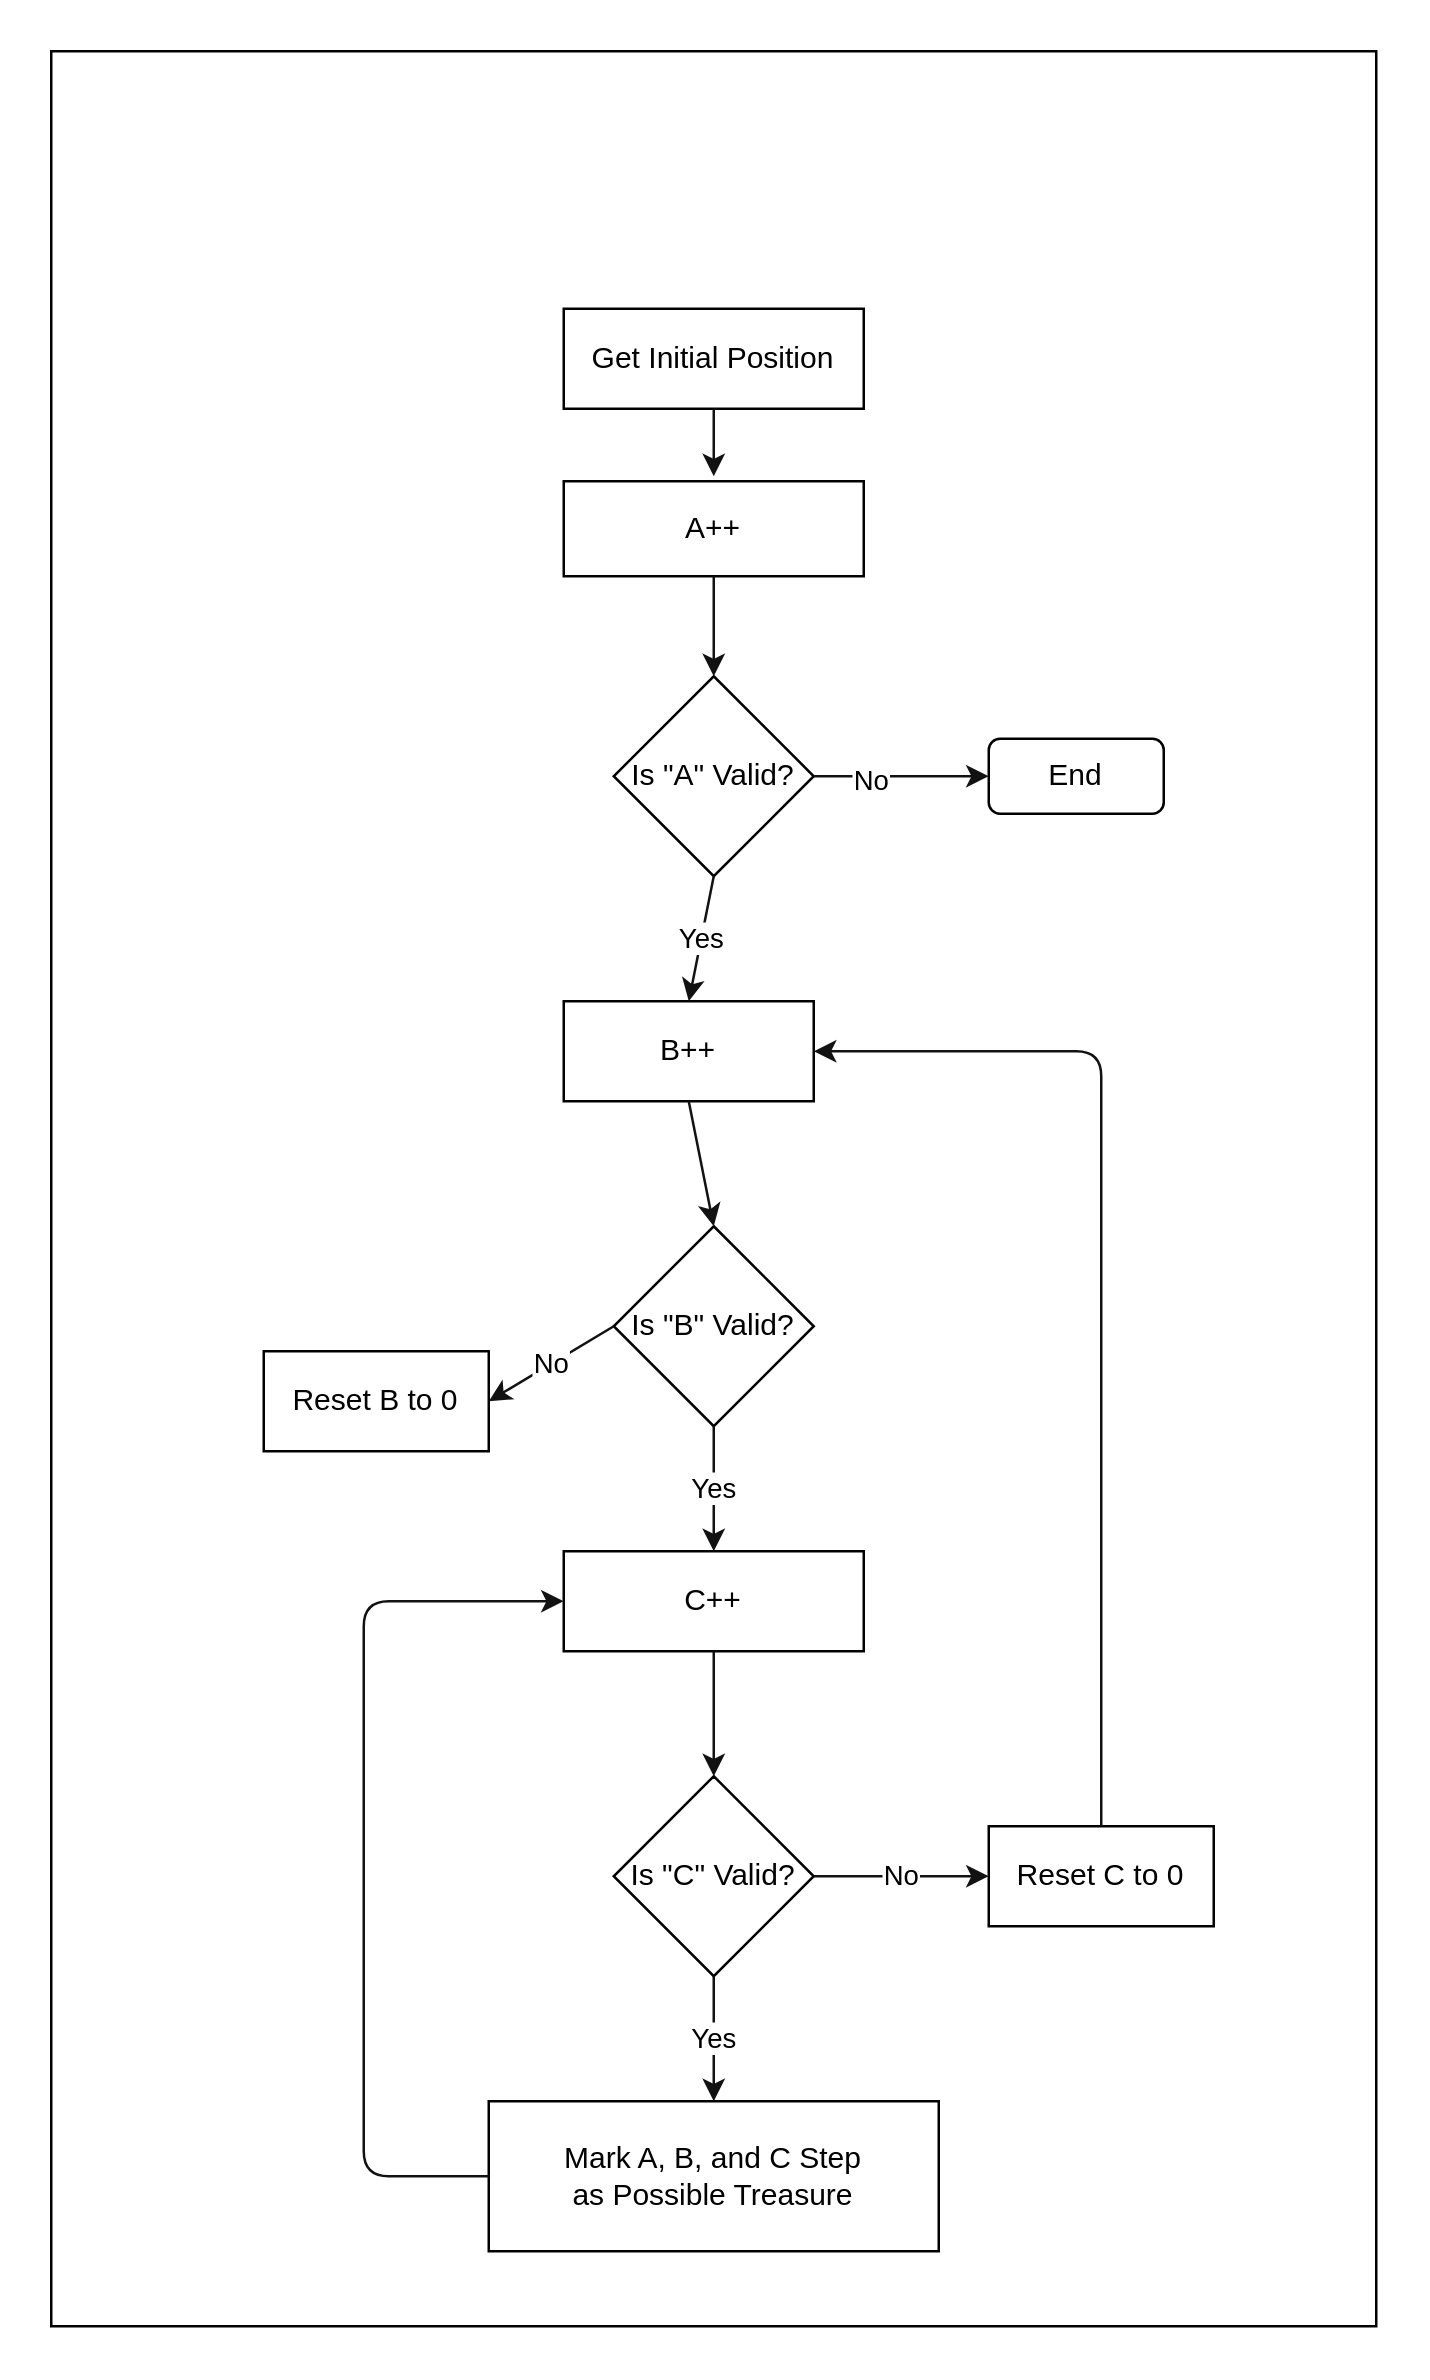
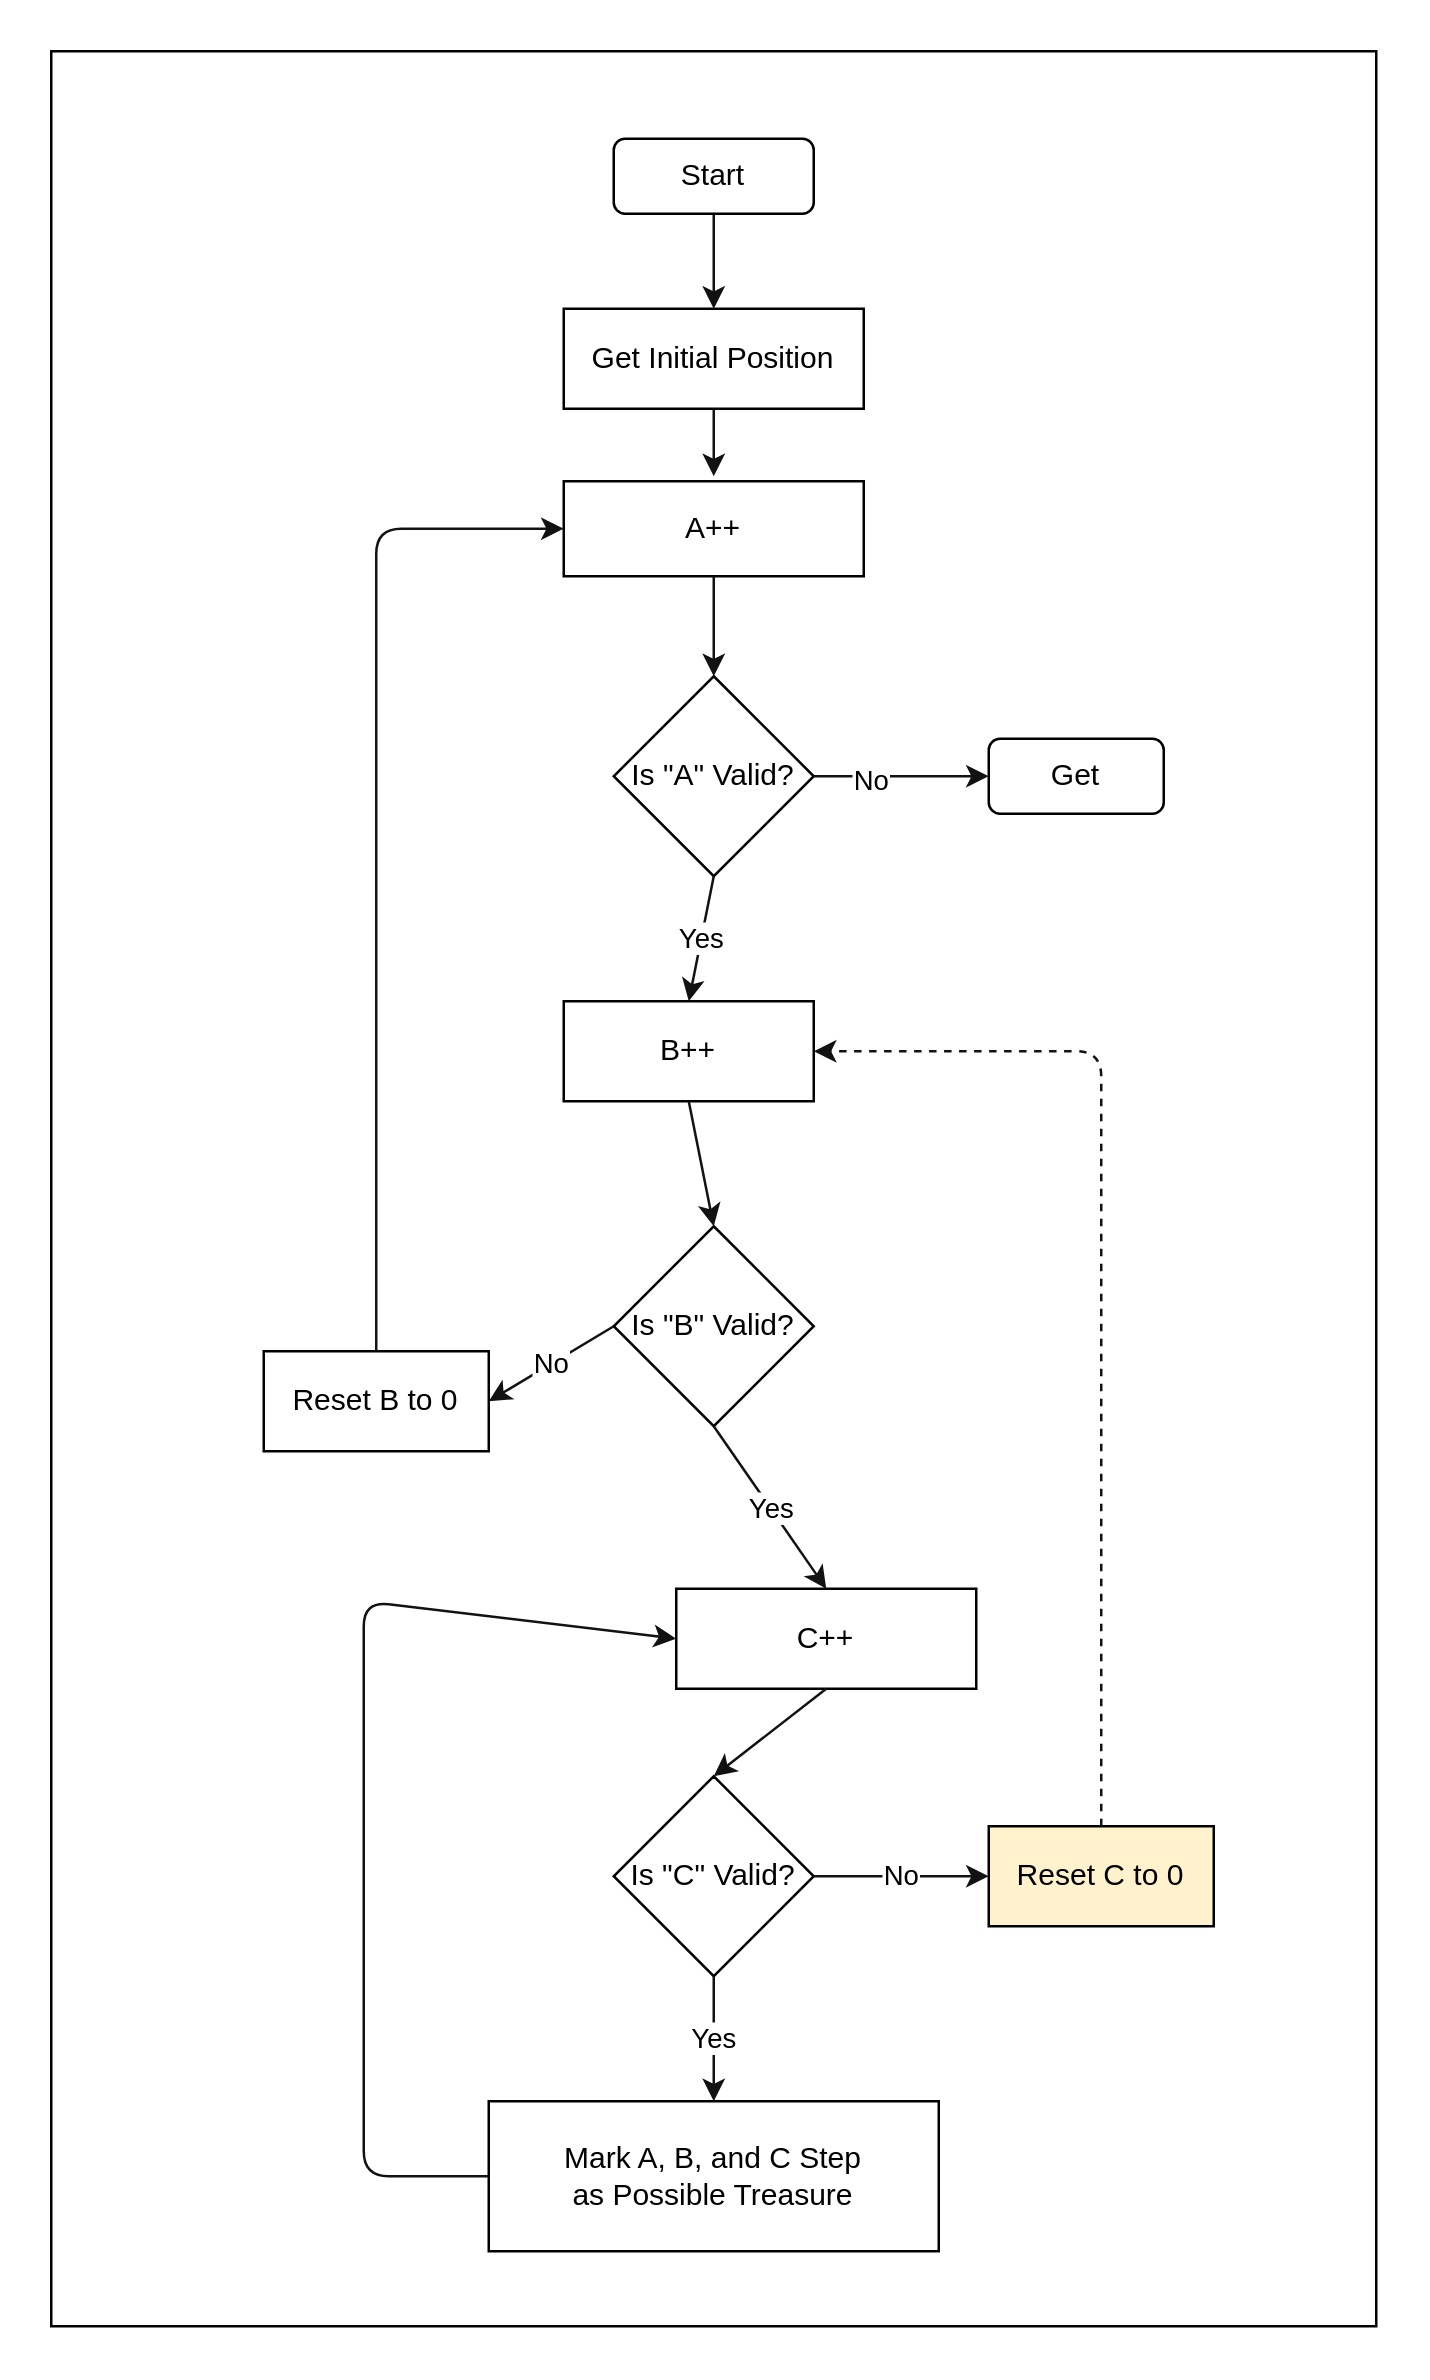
none -> (714, 176)
none -> (714, 253)
(1076, 776) -> (1076, 776)
none -> (376, 863)
(1101, 1308) -> (1101, 1308)
(714, 1601) -> (826, 1639)
(1101, 1876) -> (1101, 1876)
